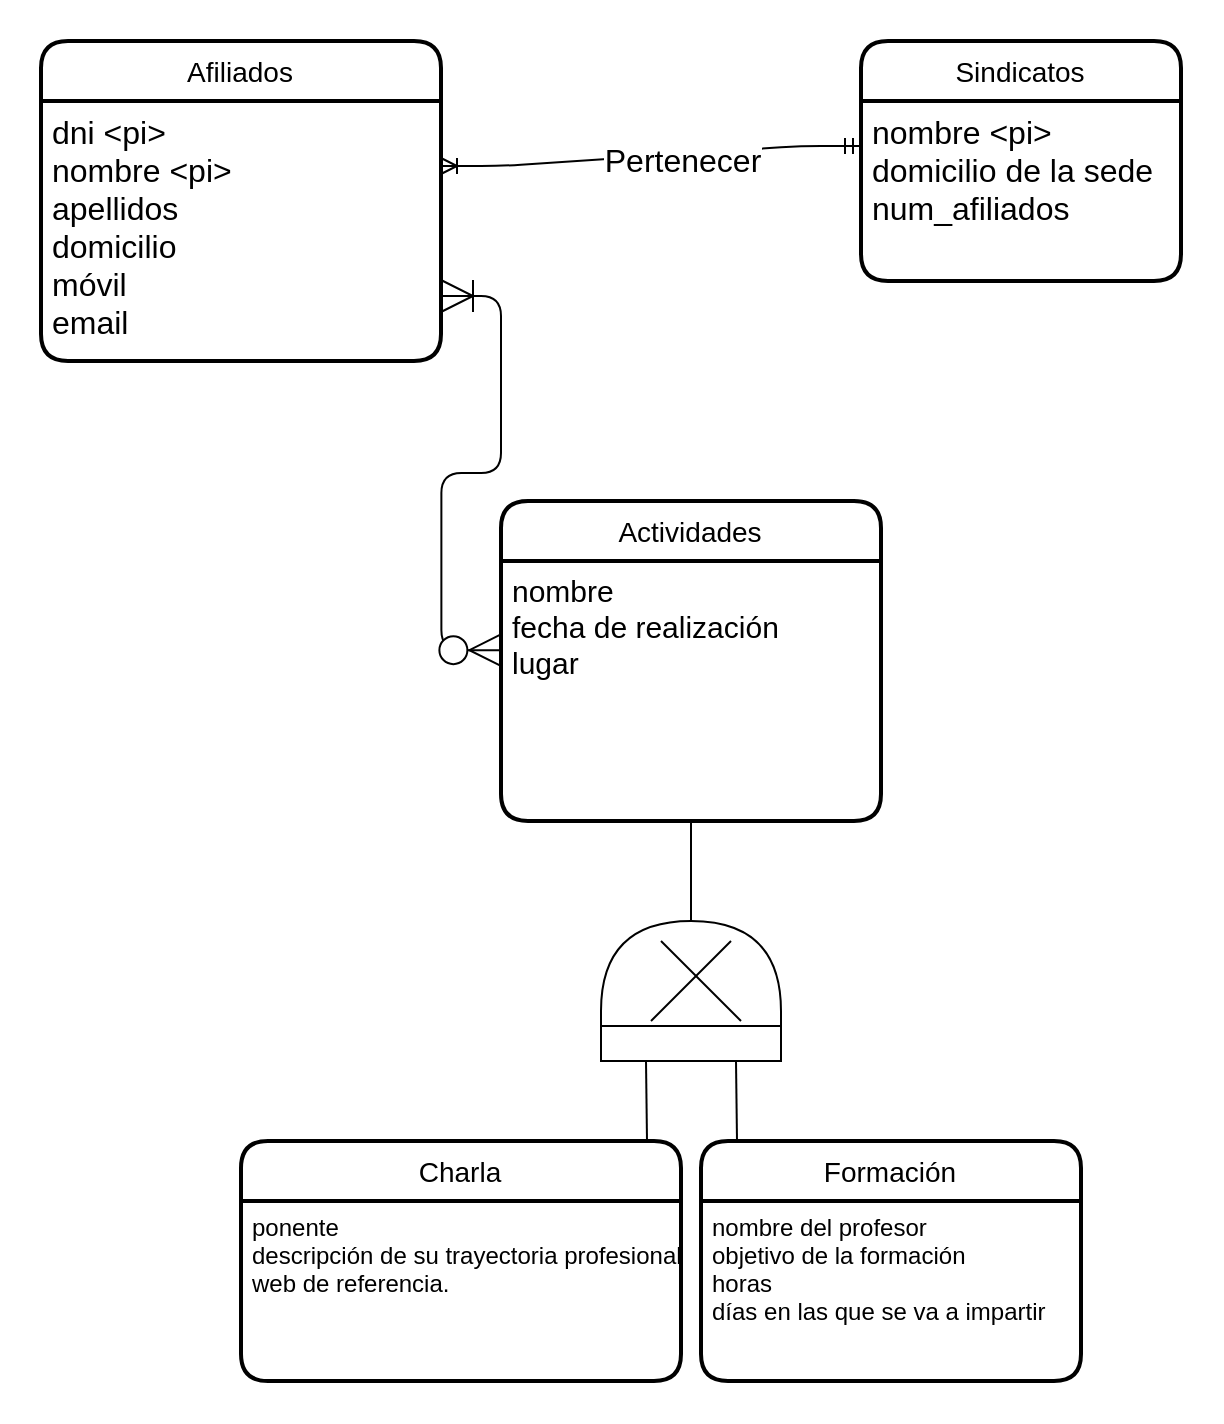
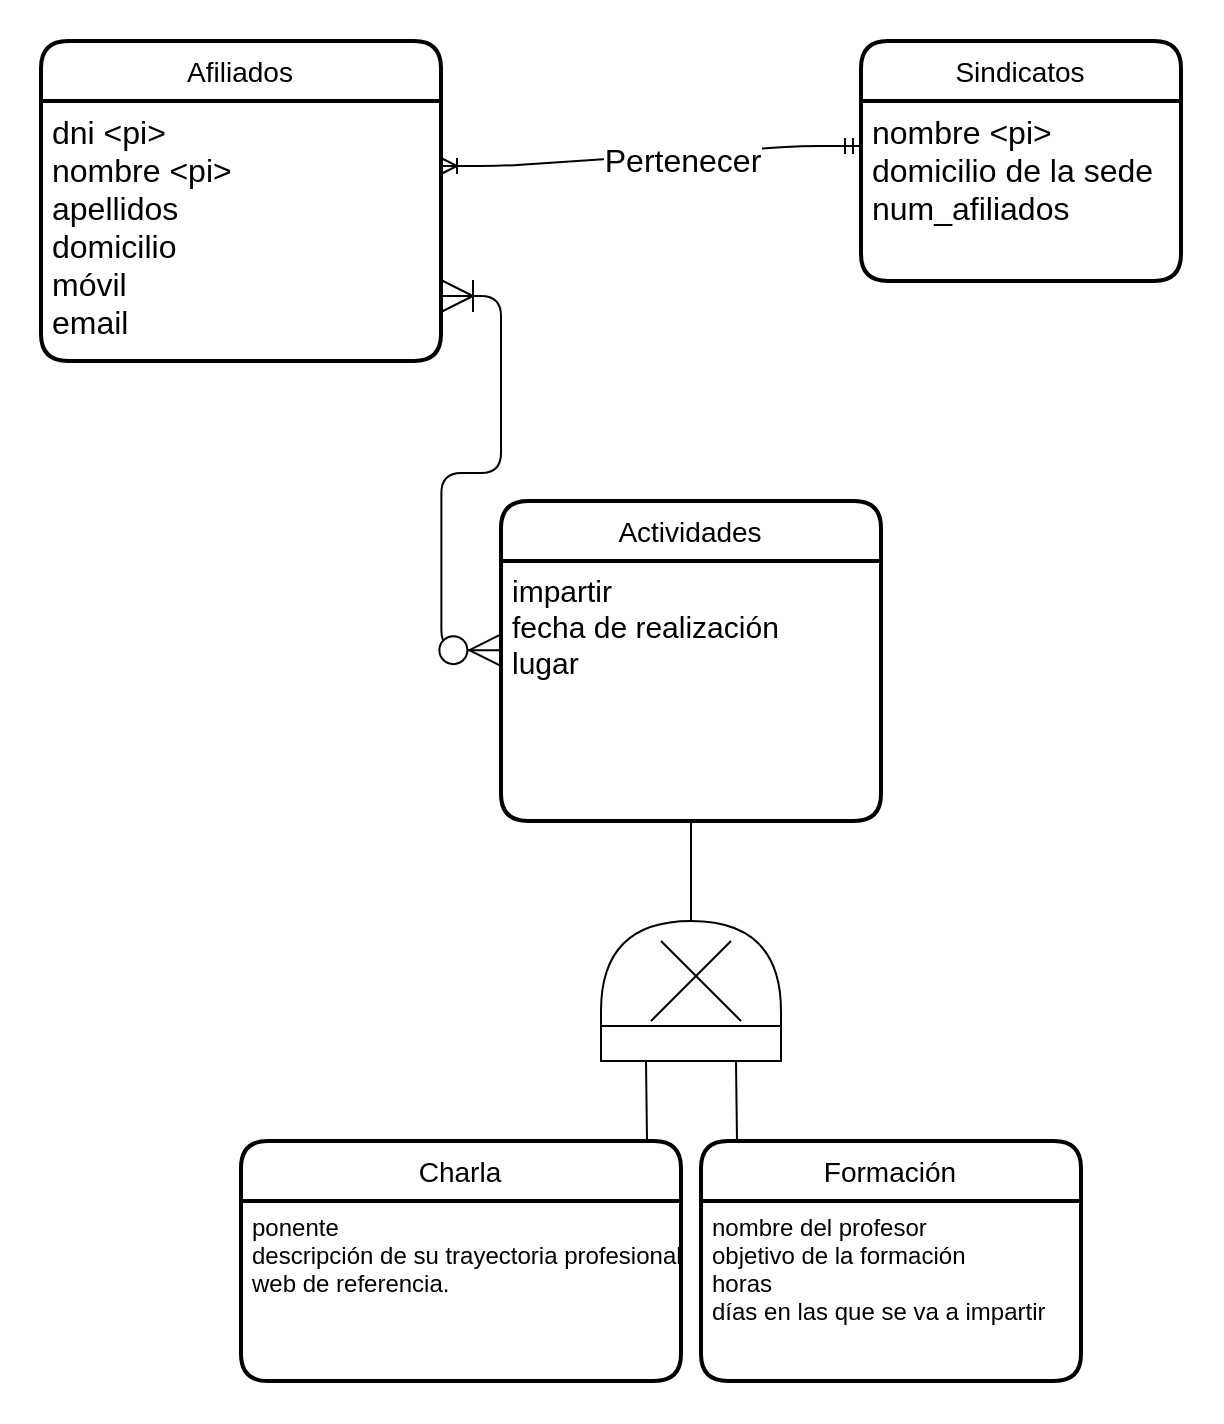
(562, 592) -> (571, 592)
